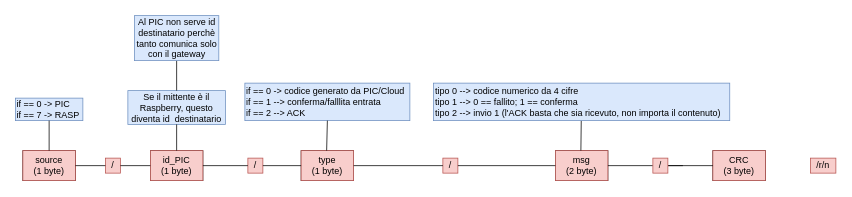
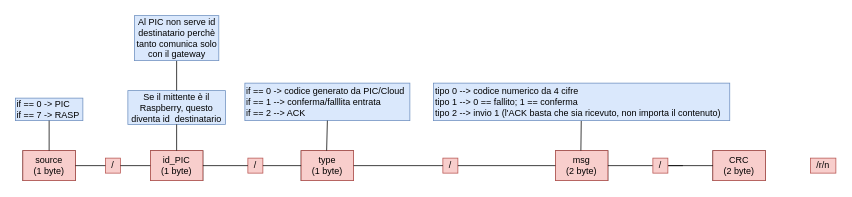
(739, 165) -> (739, 165)
